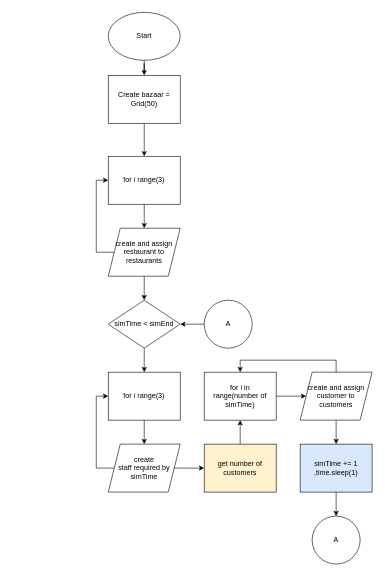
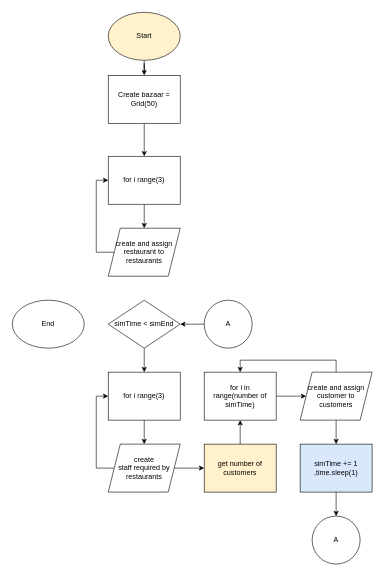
(144, 36) -> (144, 36)
(144, 294) -> none
none -> (48, 324)
(144, 468) -> (144, 468)
